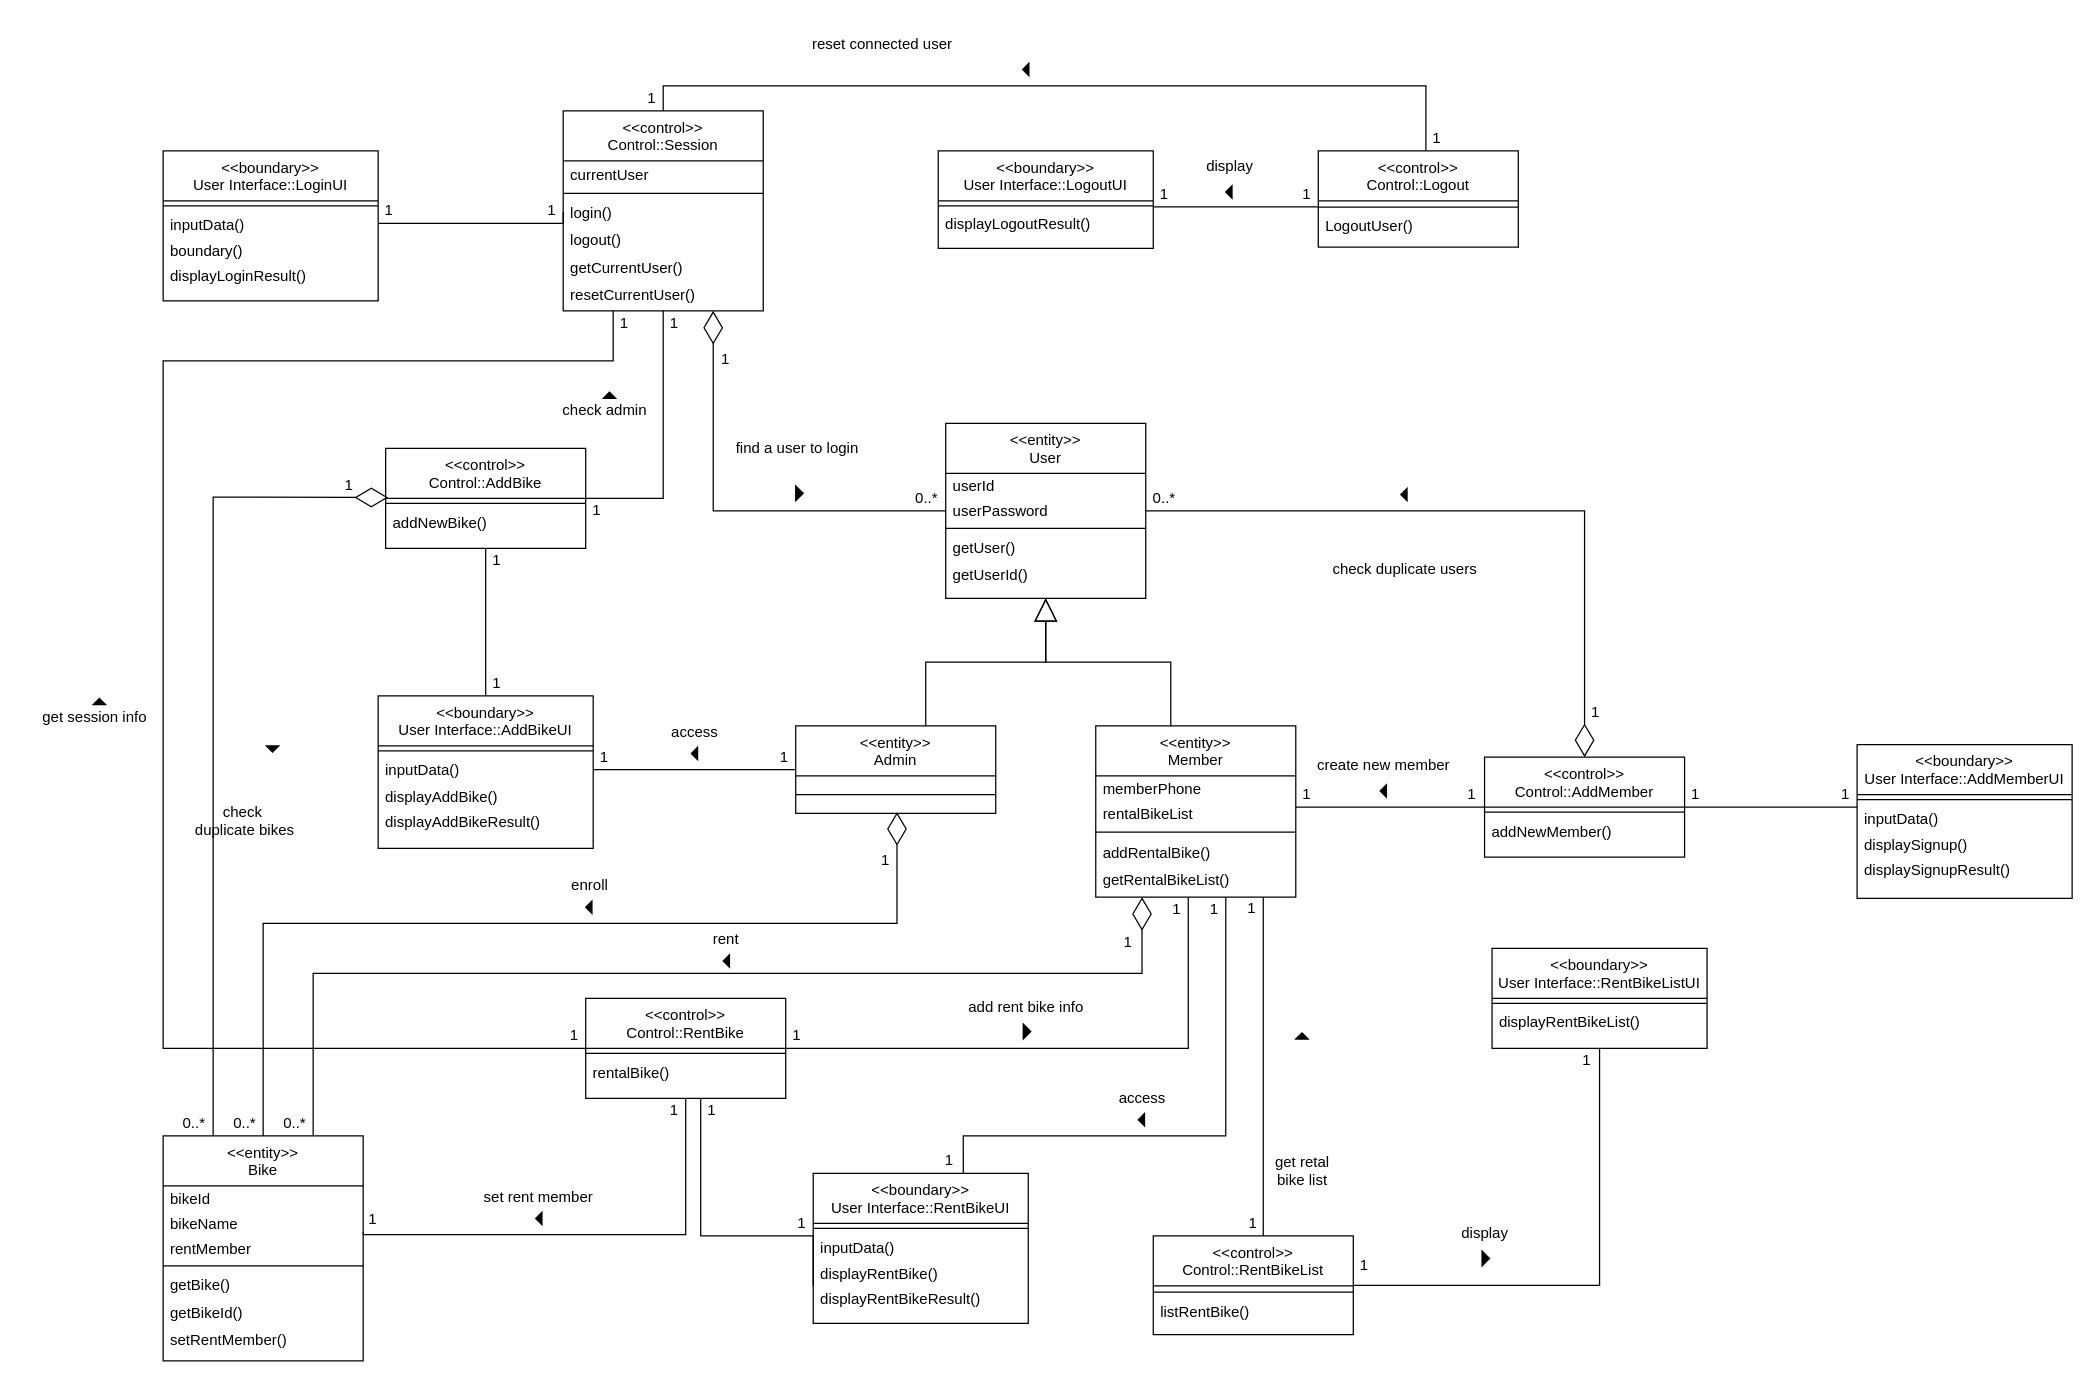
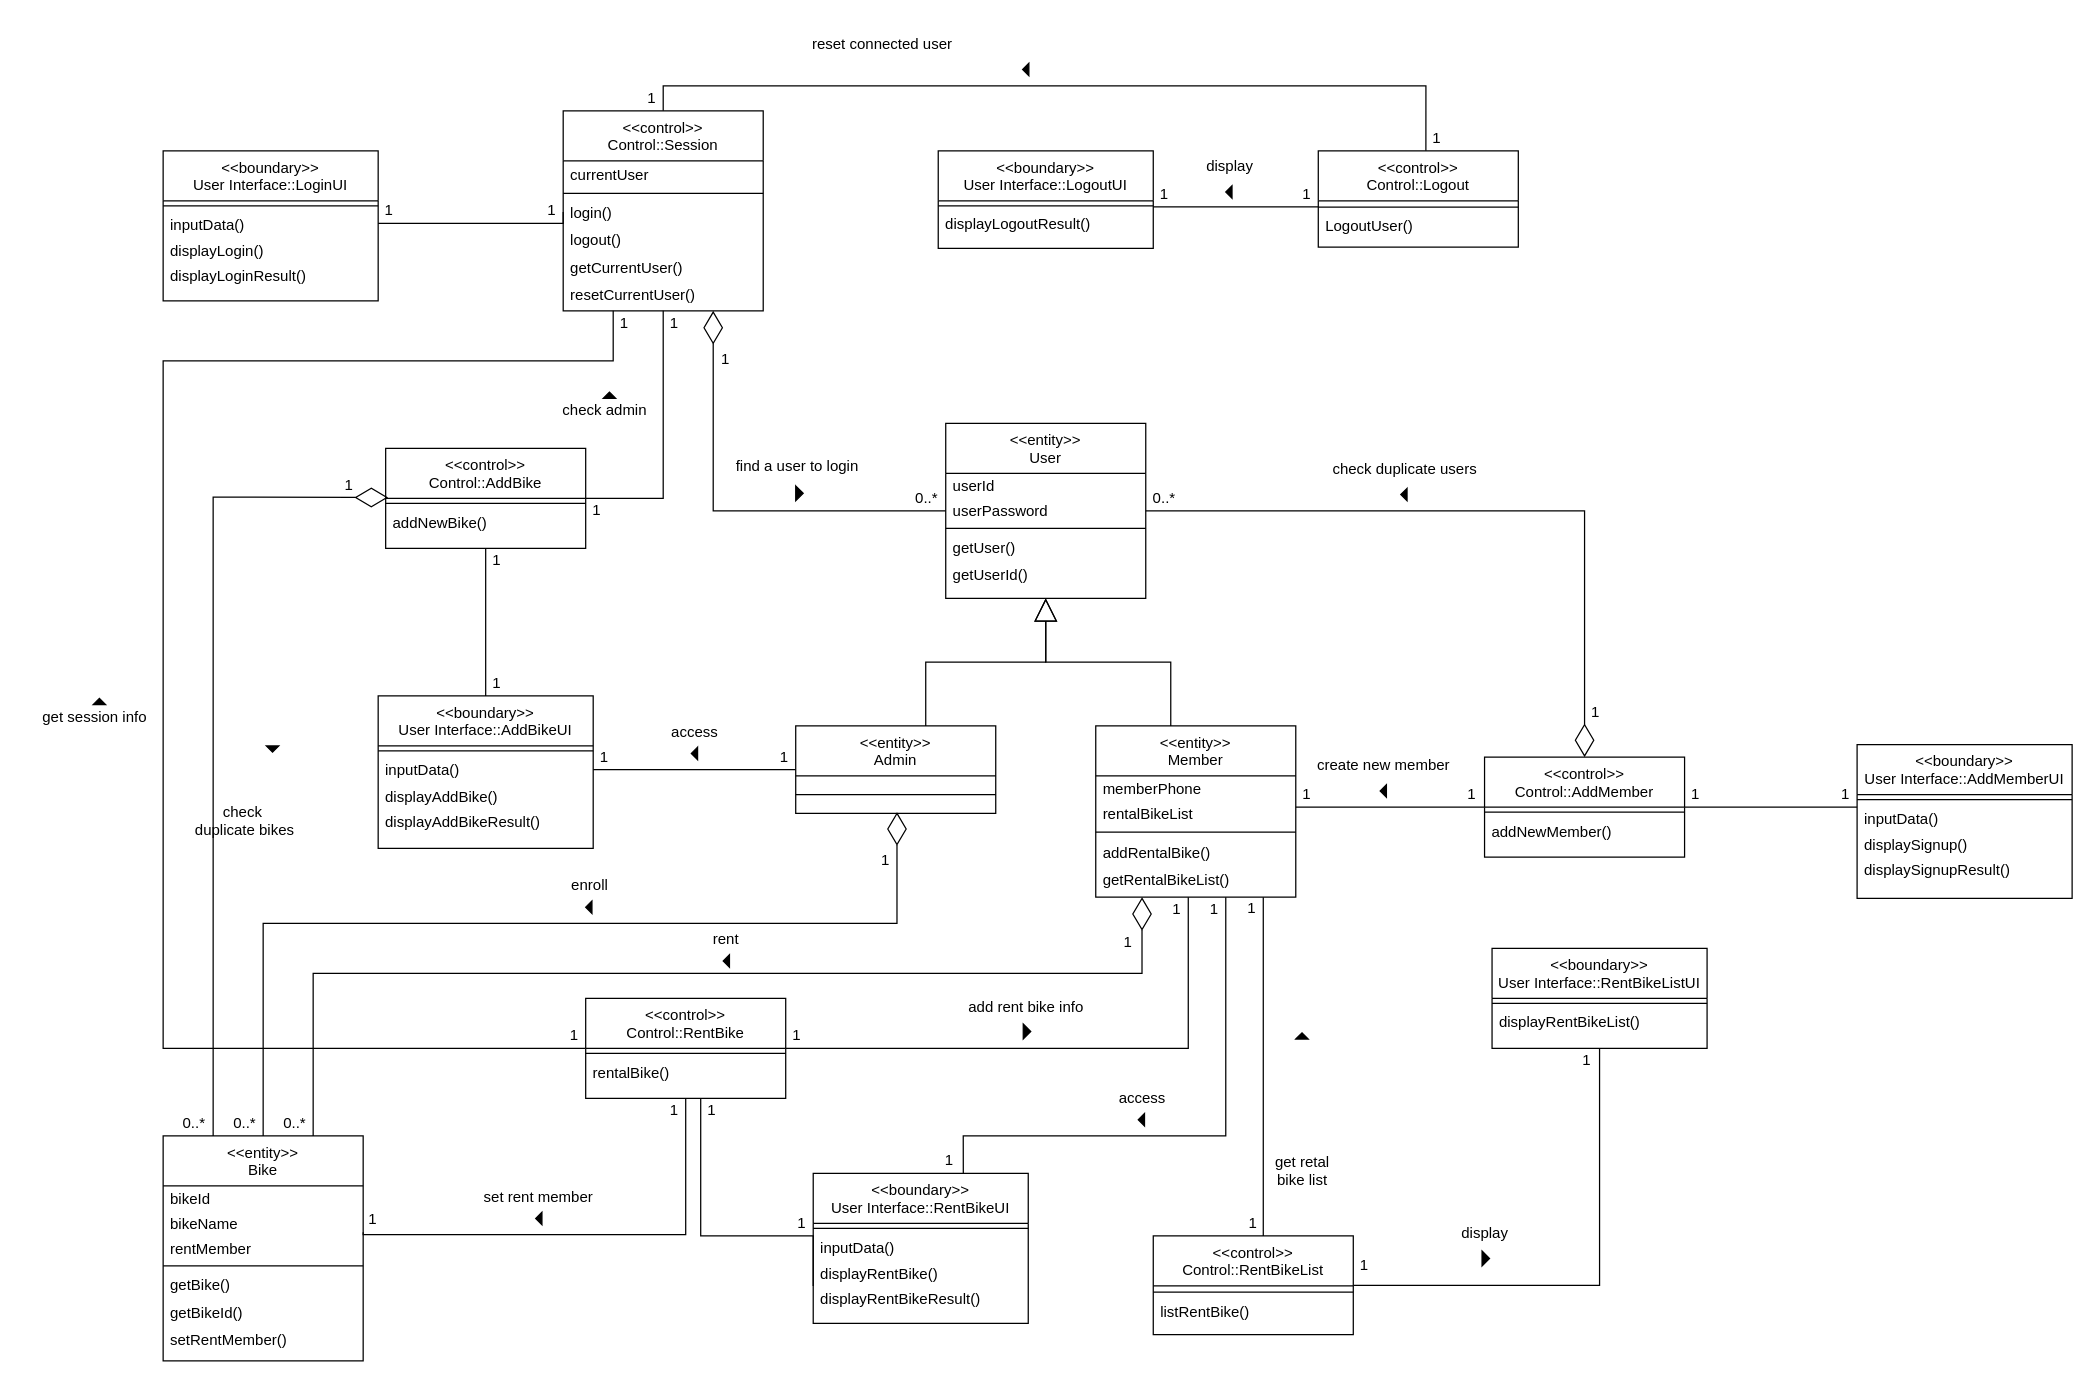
(212, 251) -> (223, 251)
(797, 448) -> (797, 467)
(1404, 569) -> (1404, 469)
